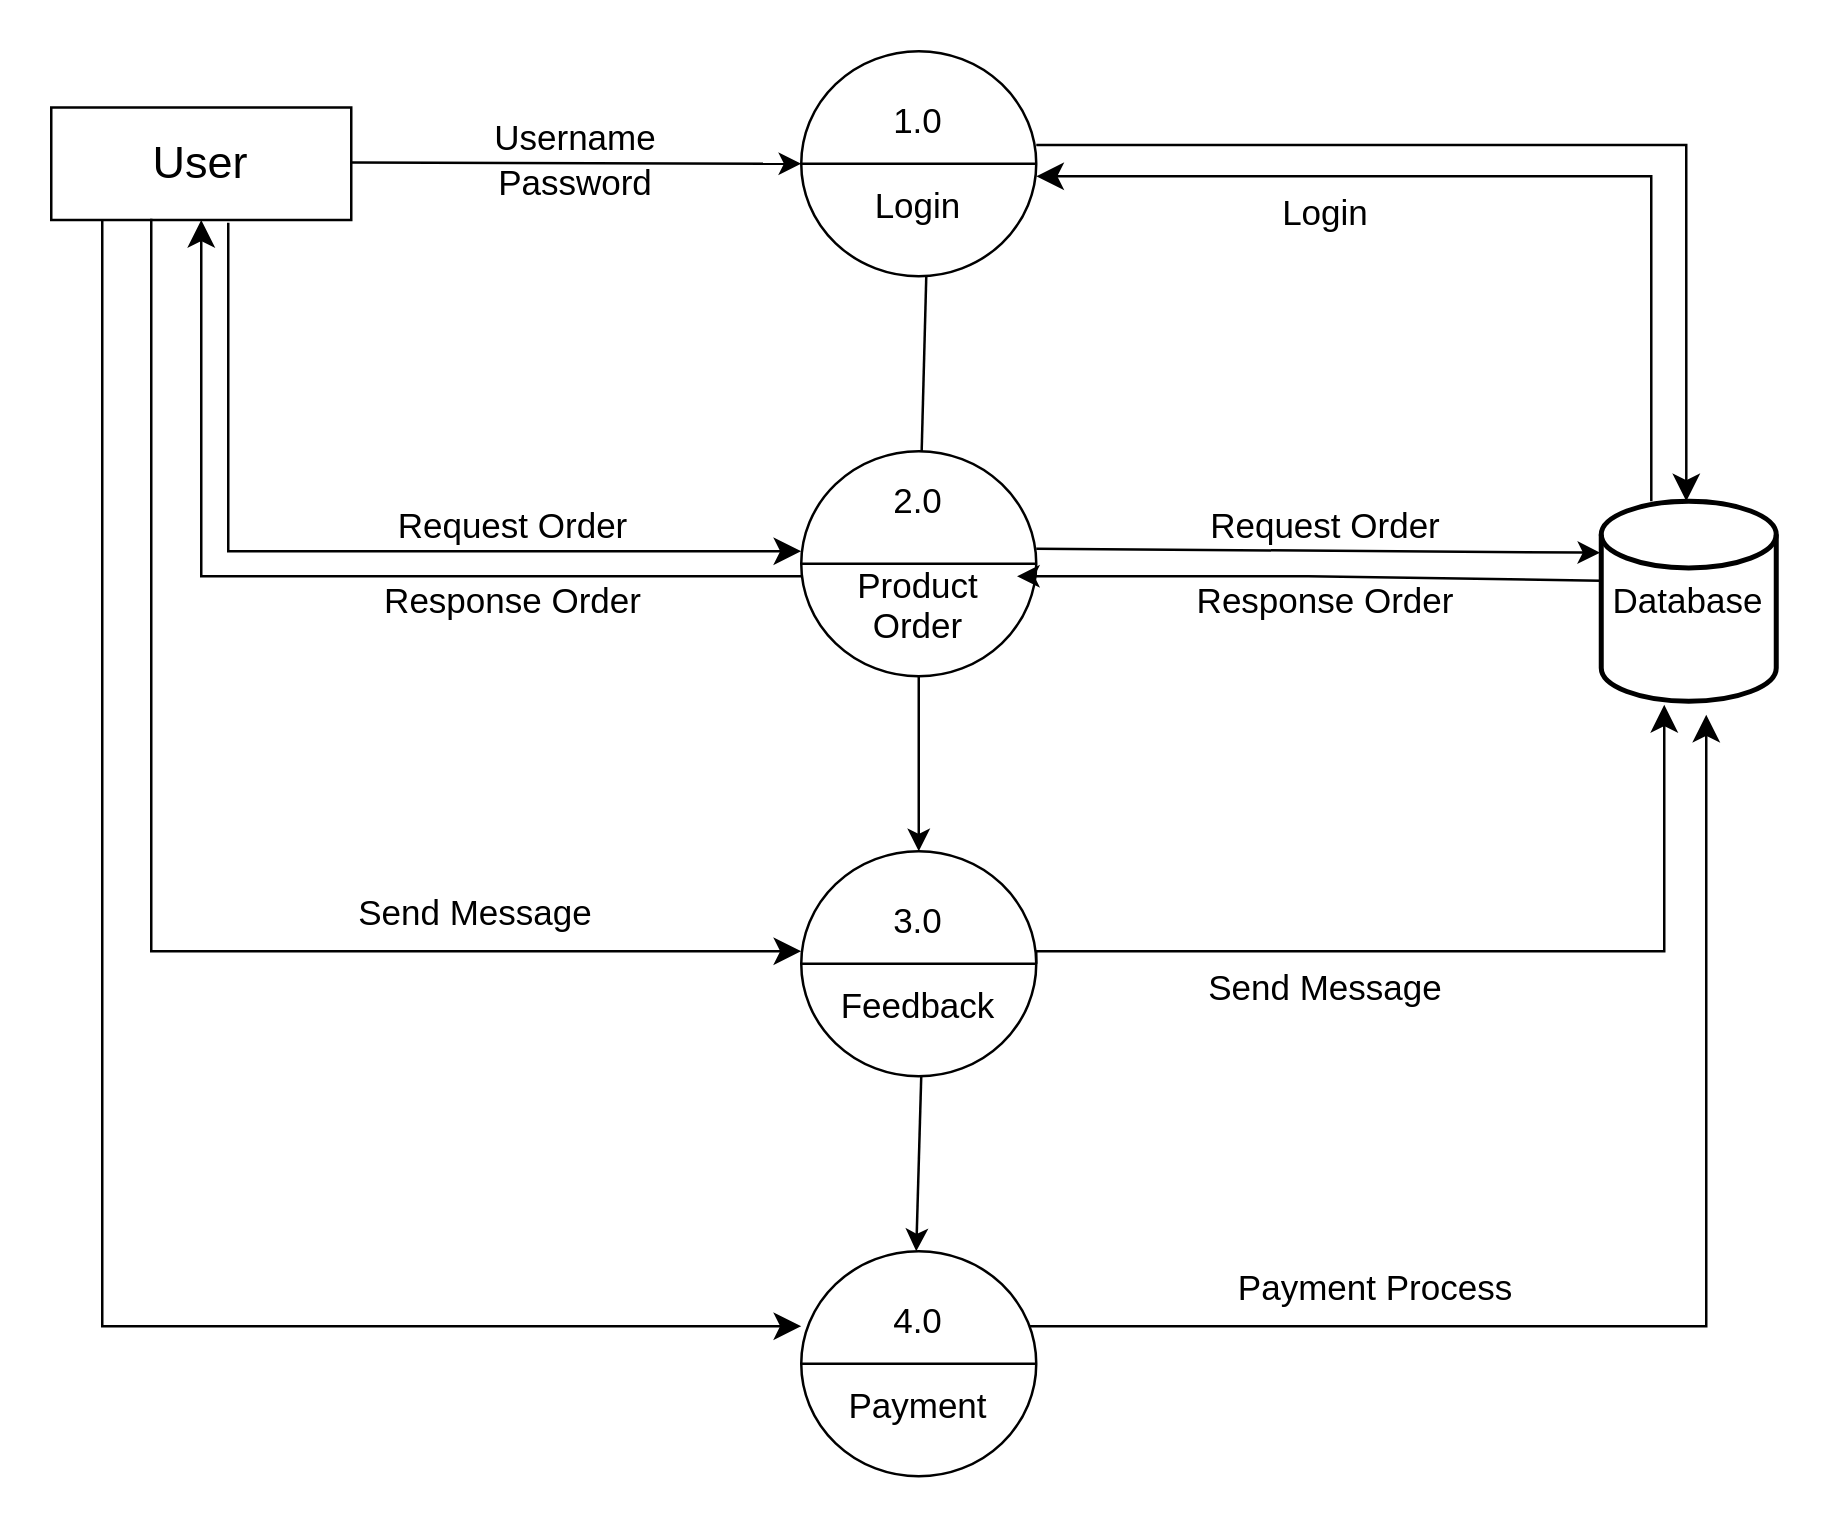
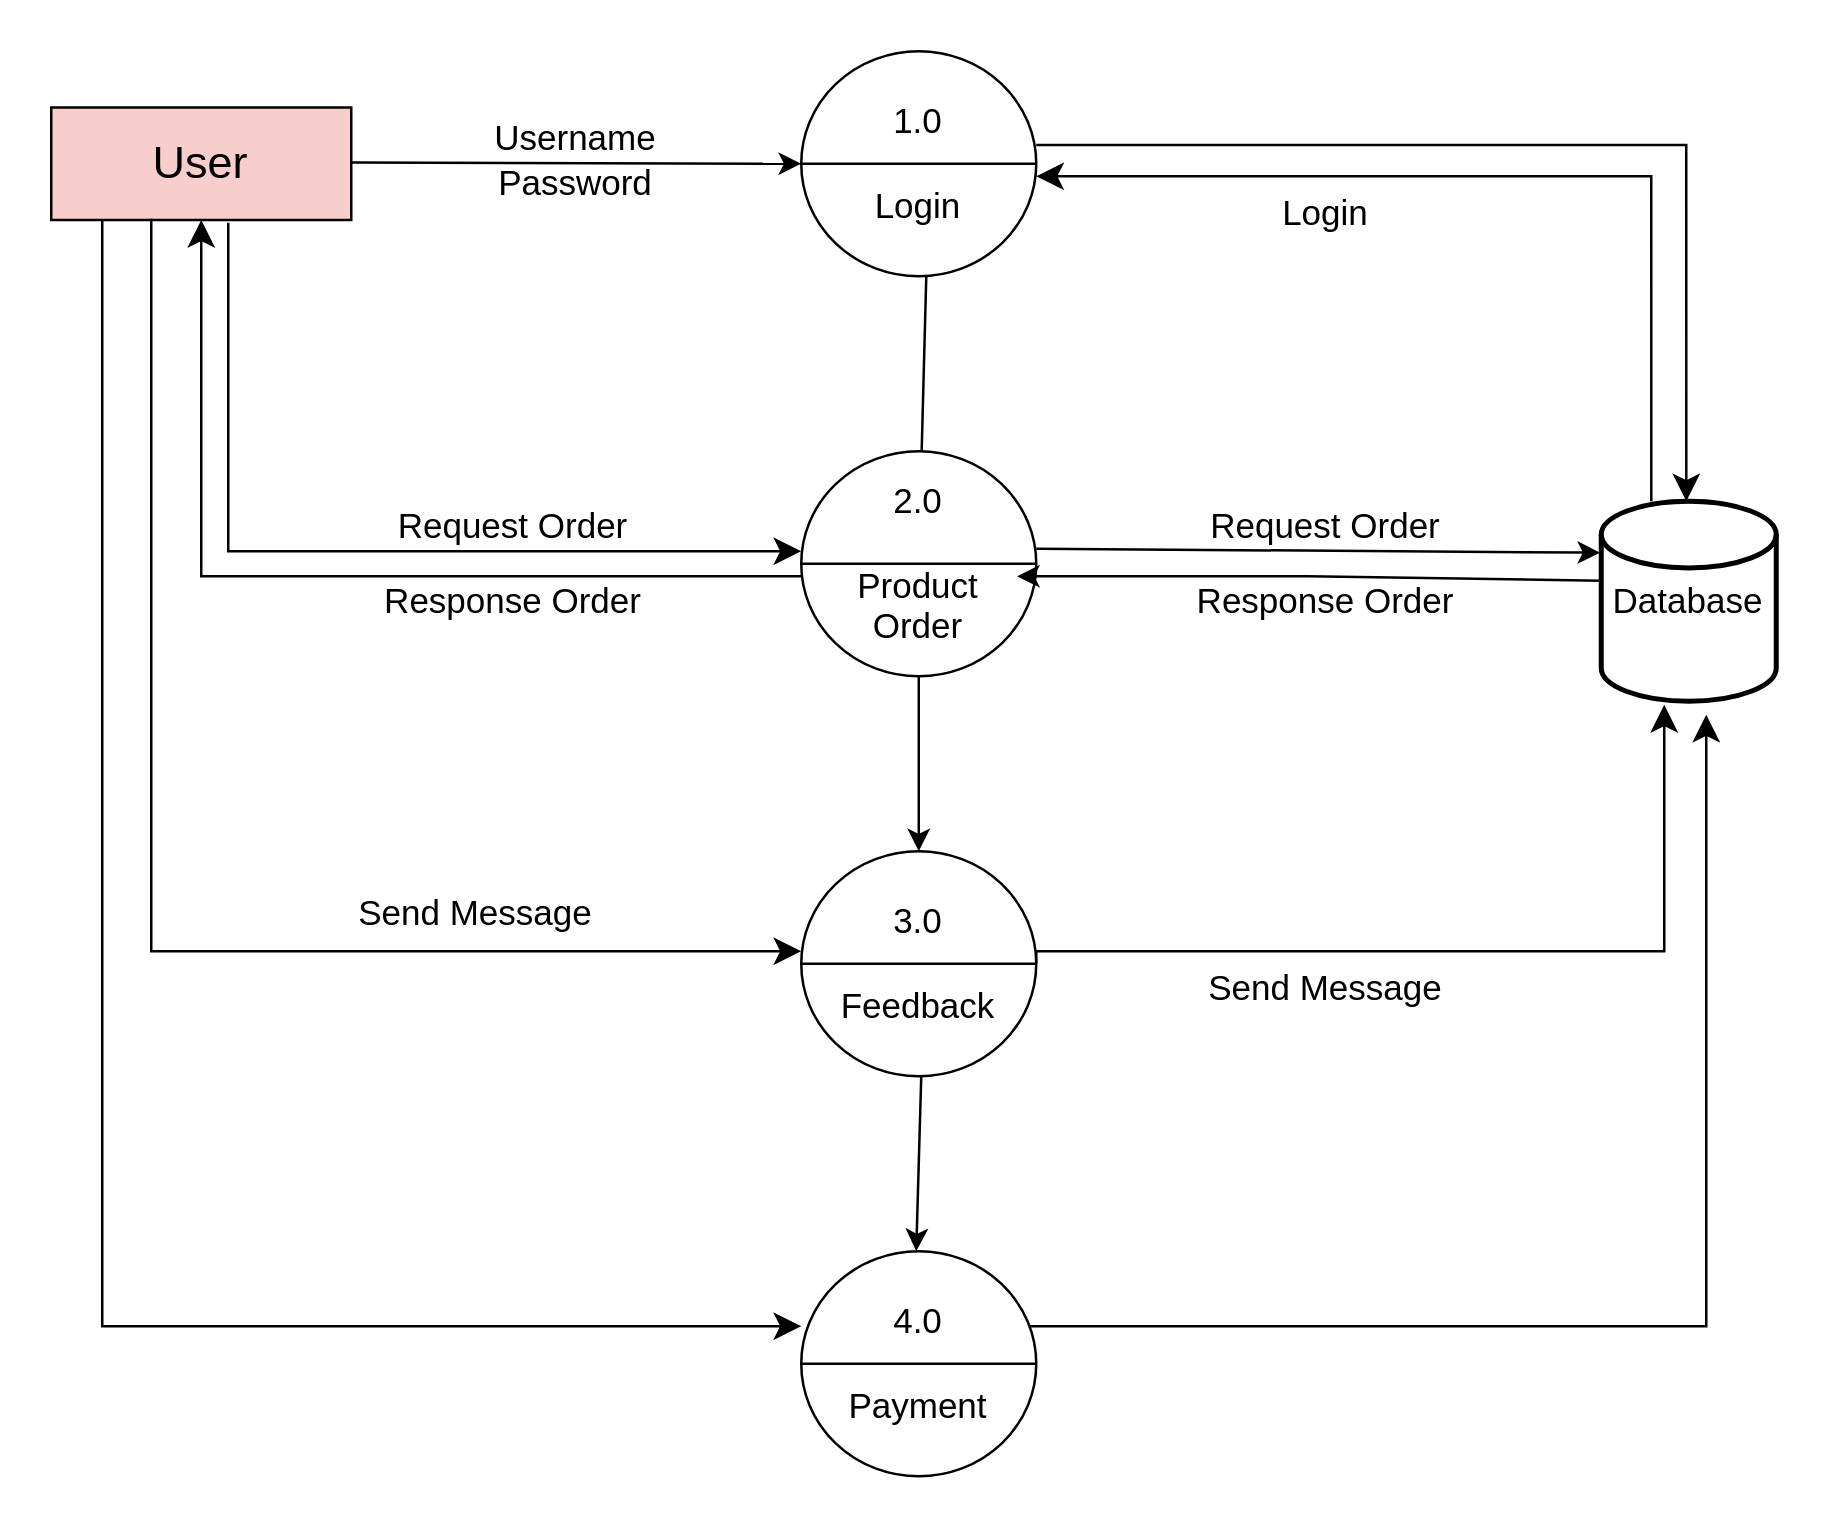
(201, 164) -> (201, 164)
(1376, 1289) -> none
